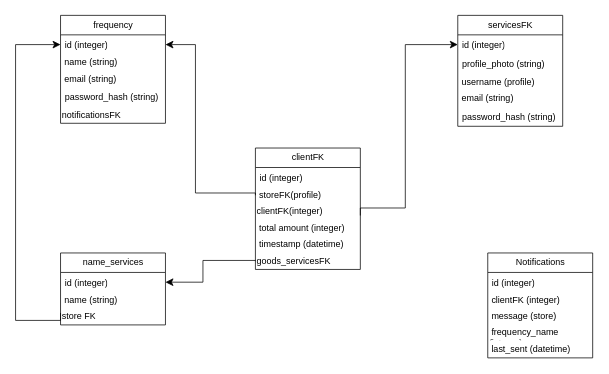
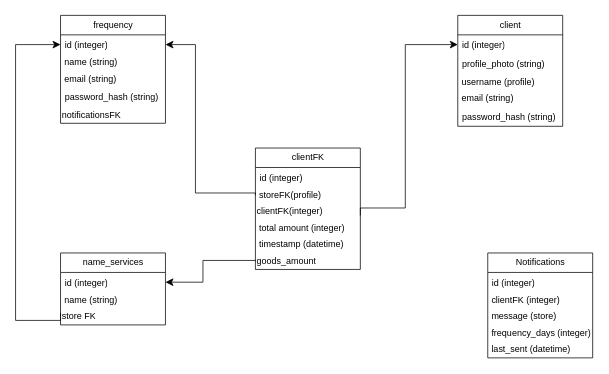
(511, 25) -> (511, 25)
(296, 261) -> (287, 261)
(541, 333) -> (541, 333)
